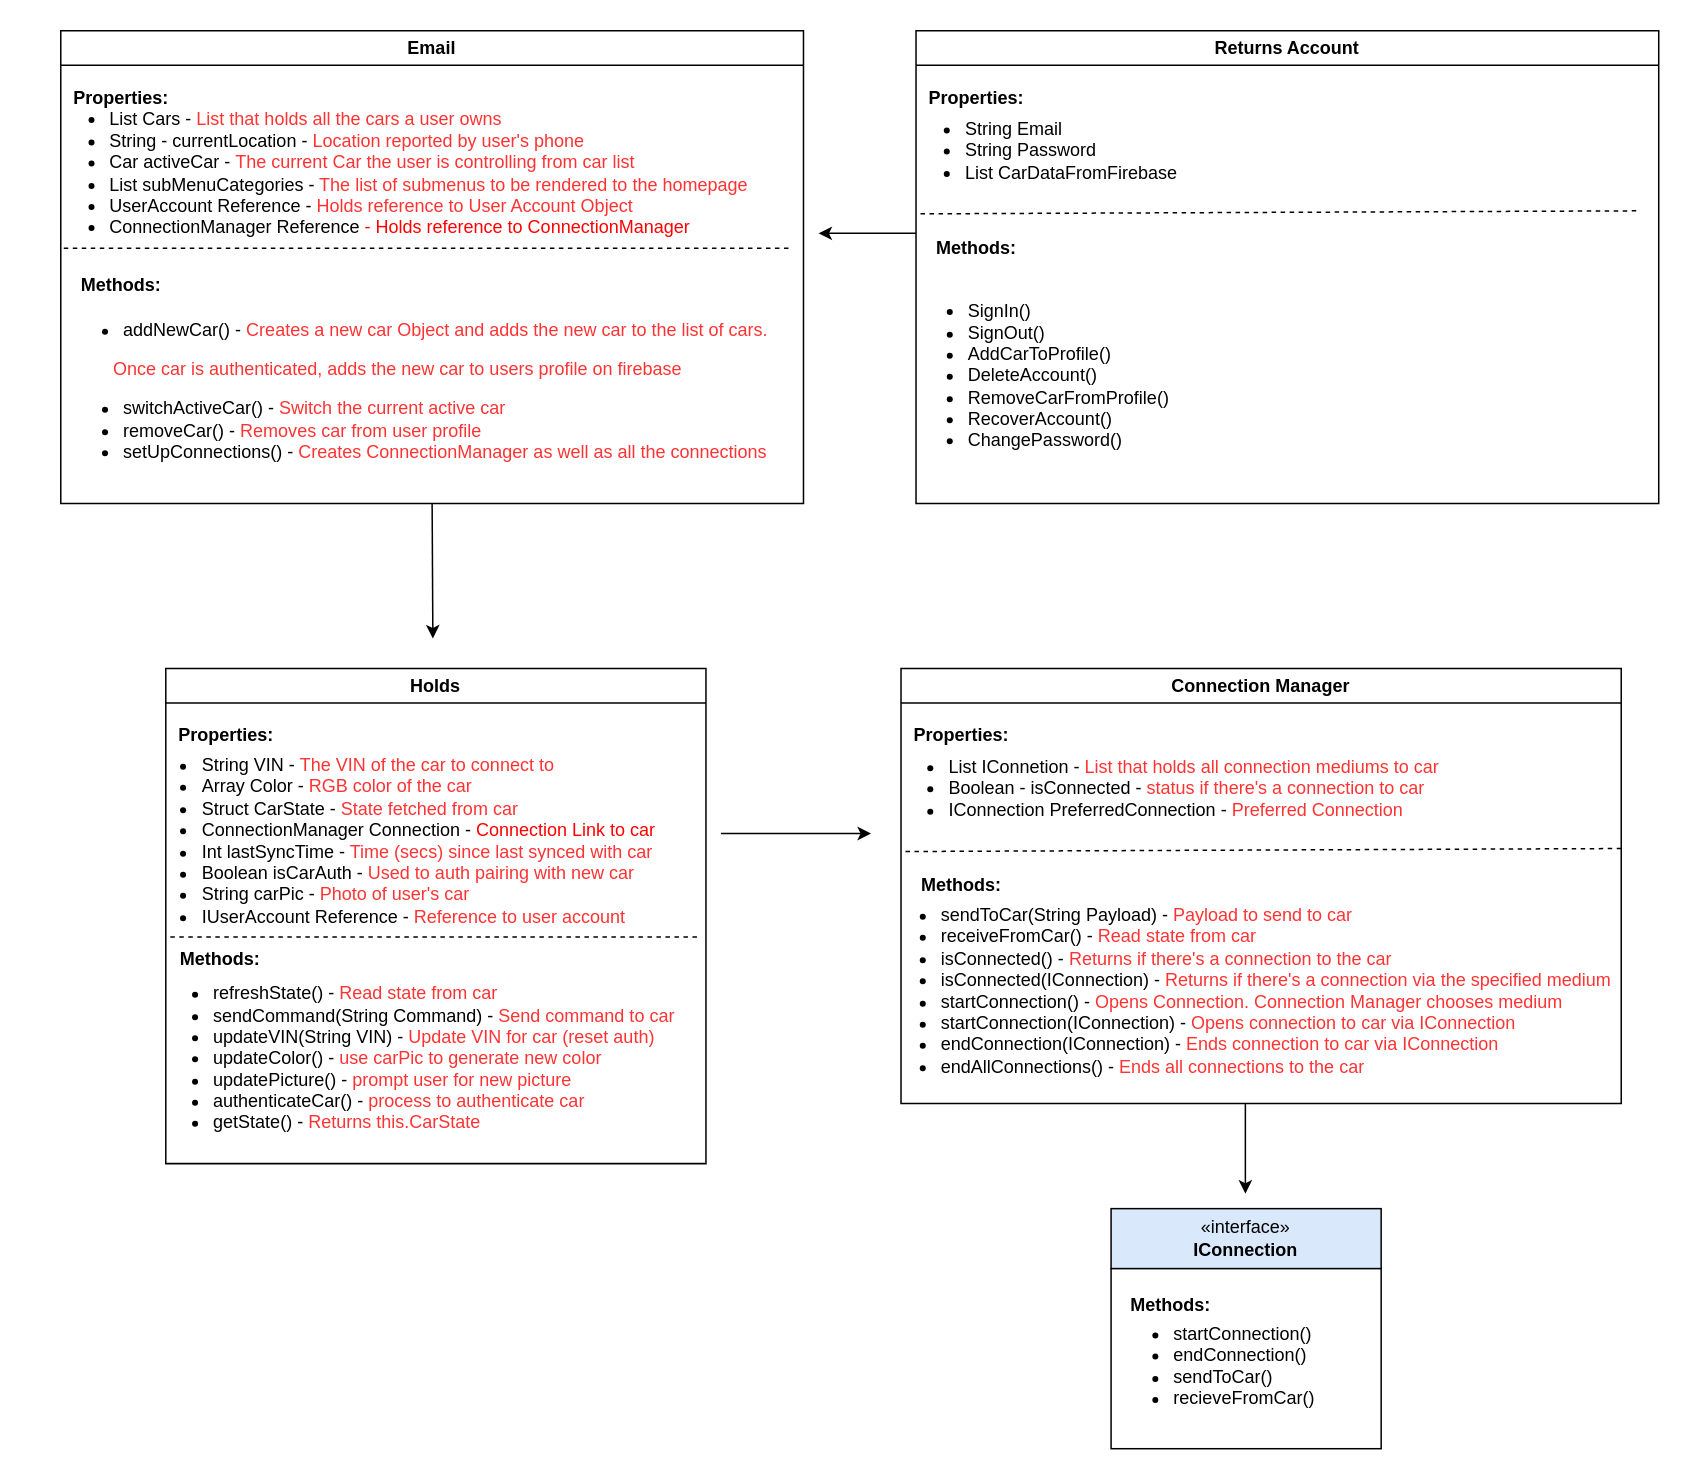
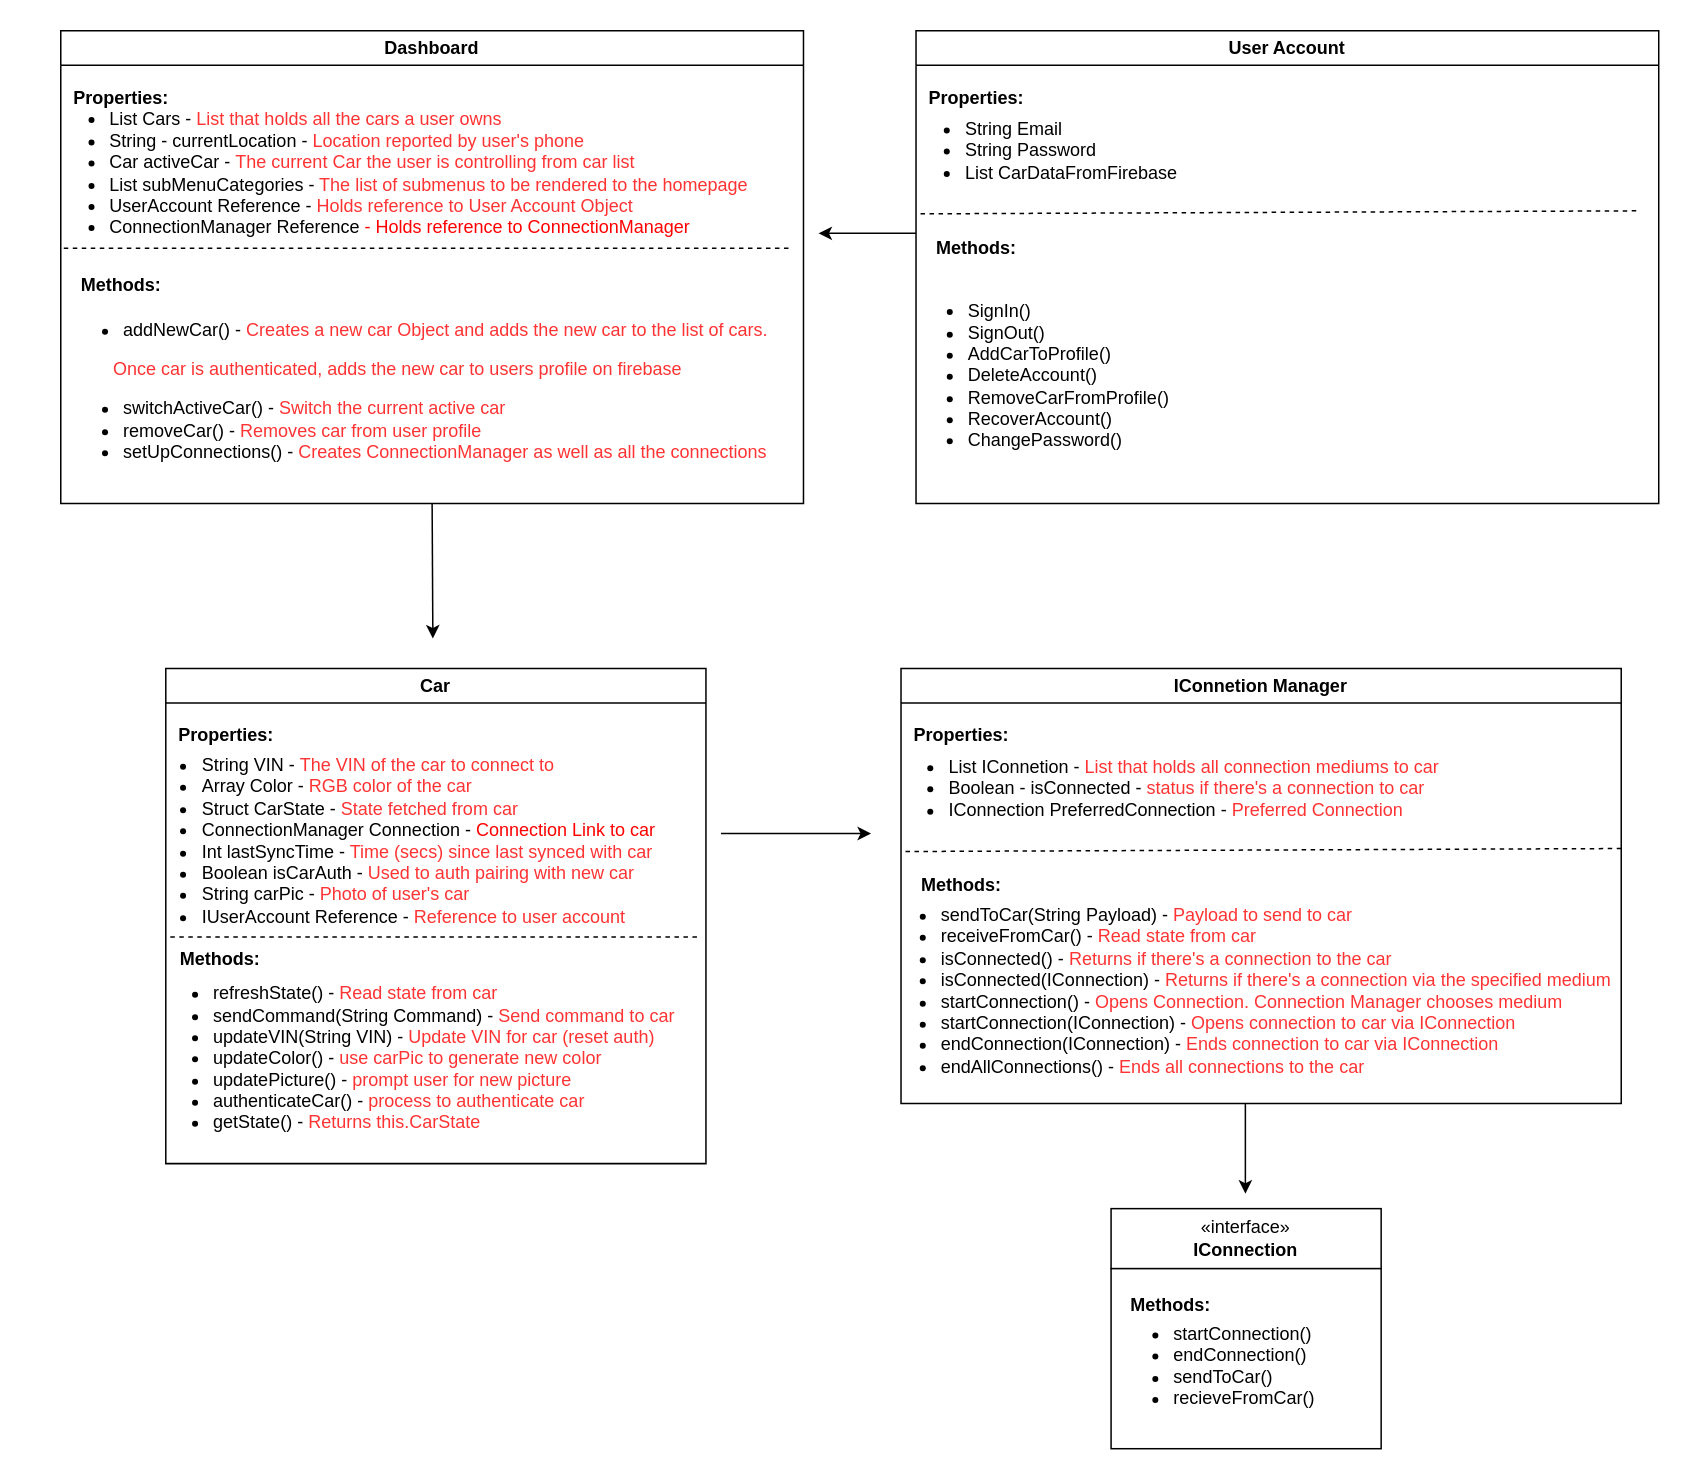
(432, 49) -> (432, 49)
(1287, 49) -> (1287, 49)
(436, 686) -> (436, 686)
(1261, 686) -> (1261, 686)
(1246, 1238) -> (1246, 1238)
